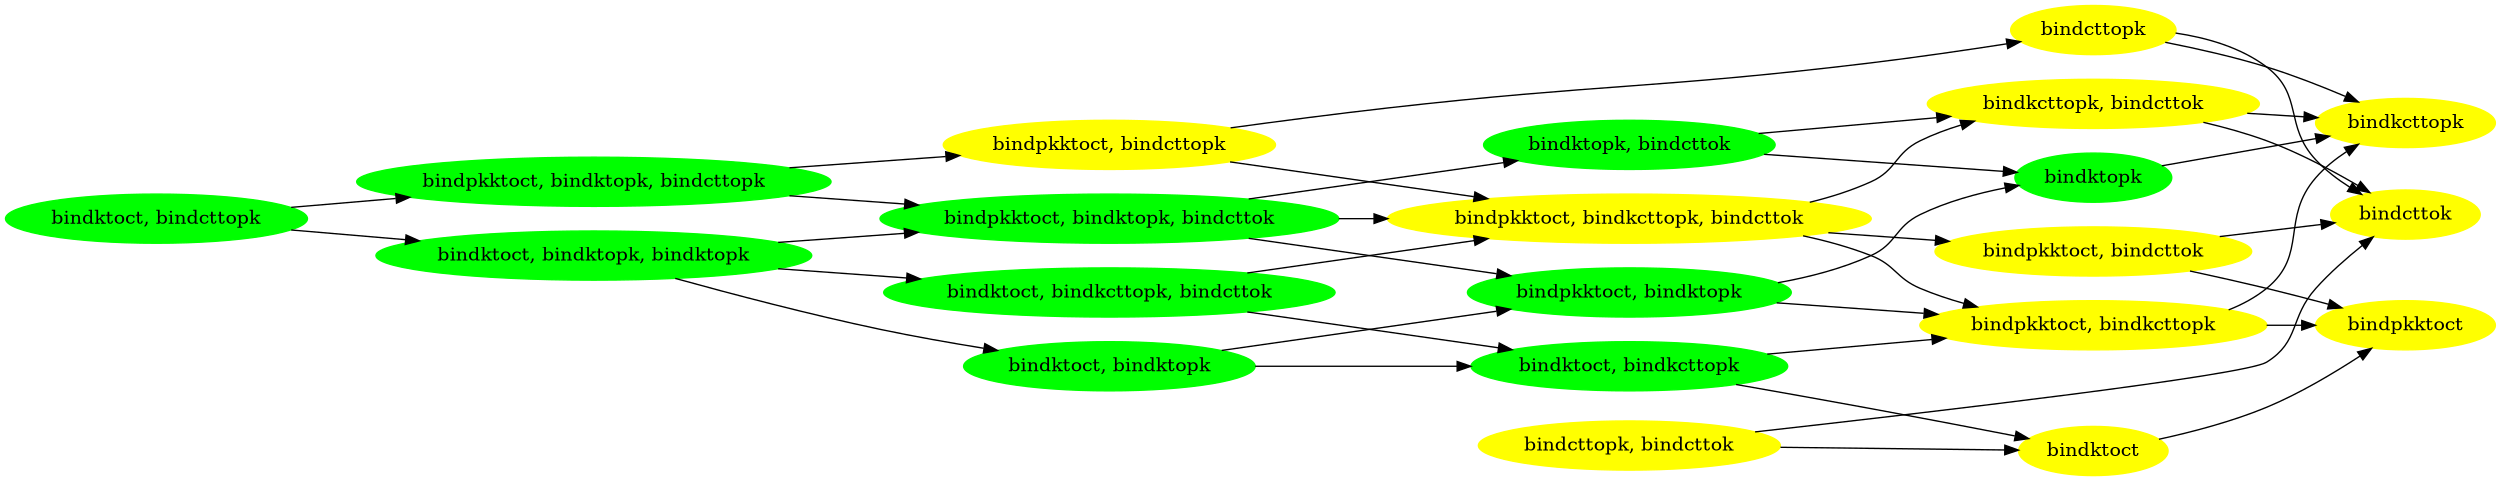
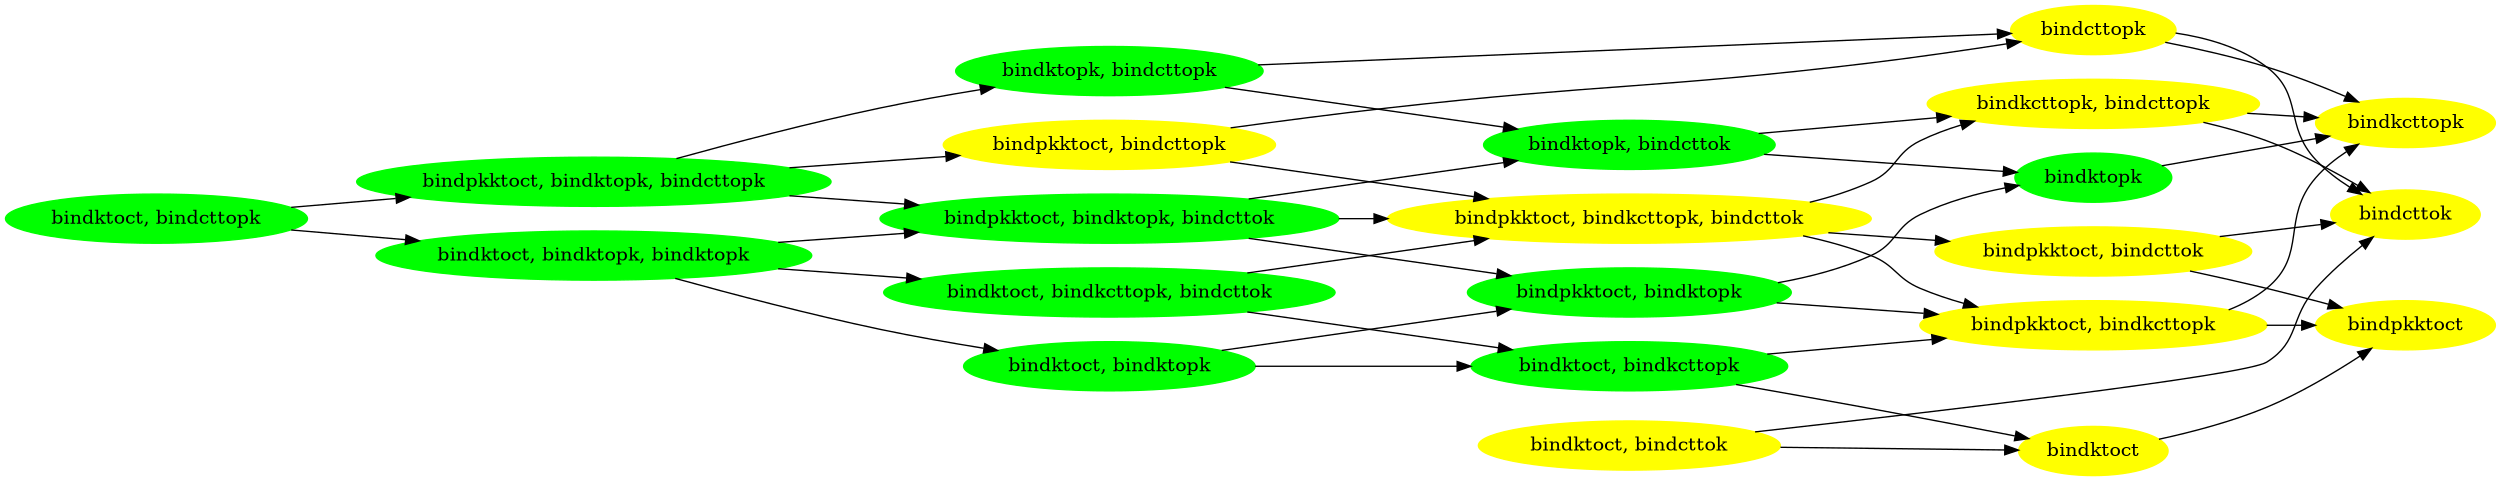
none -> (1109, 71)
(2093, 104) -> (2093, 104)
(1629, 446) -> (1629, 446)
